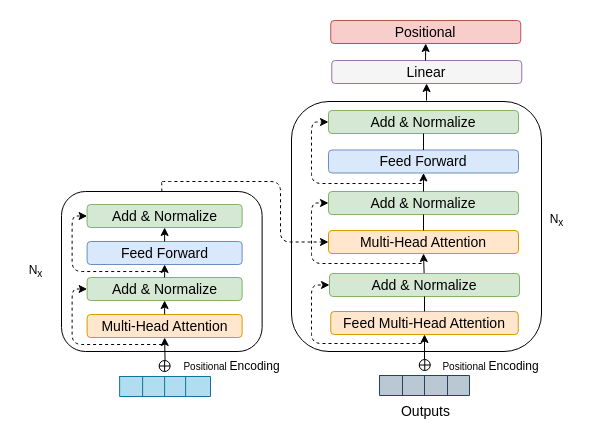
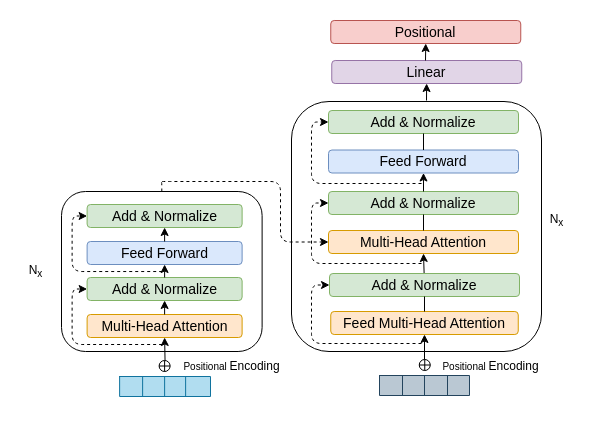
(427, 72) -> (427, 72)
(426, 412) -> none
